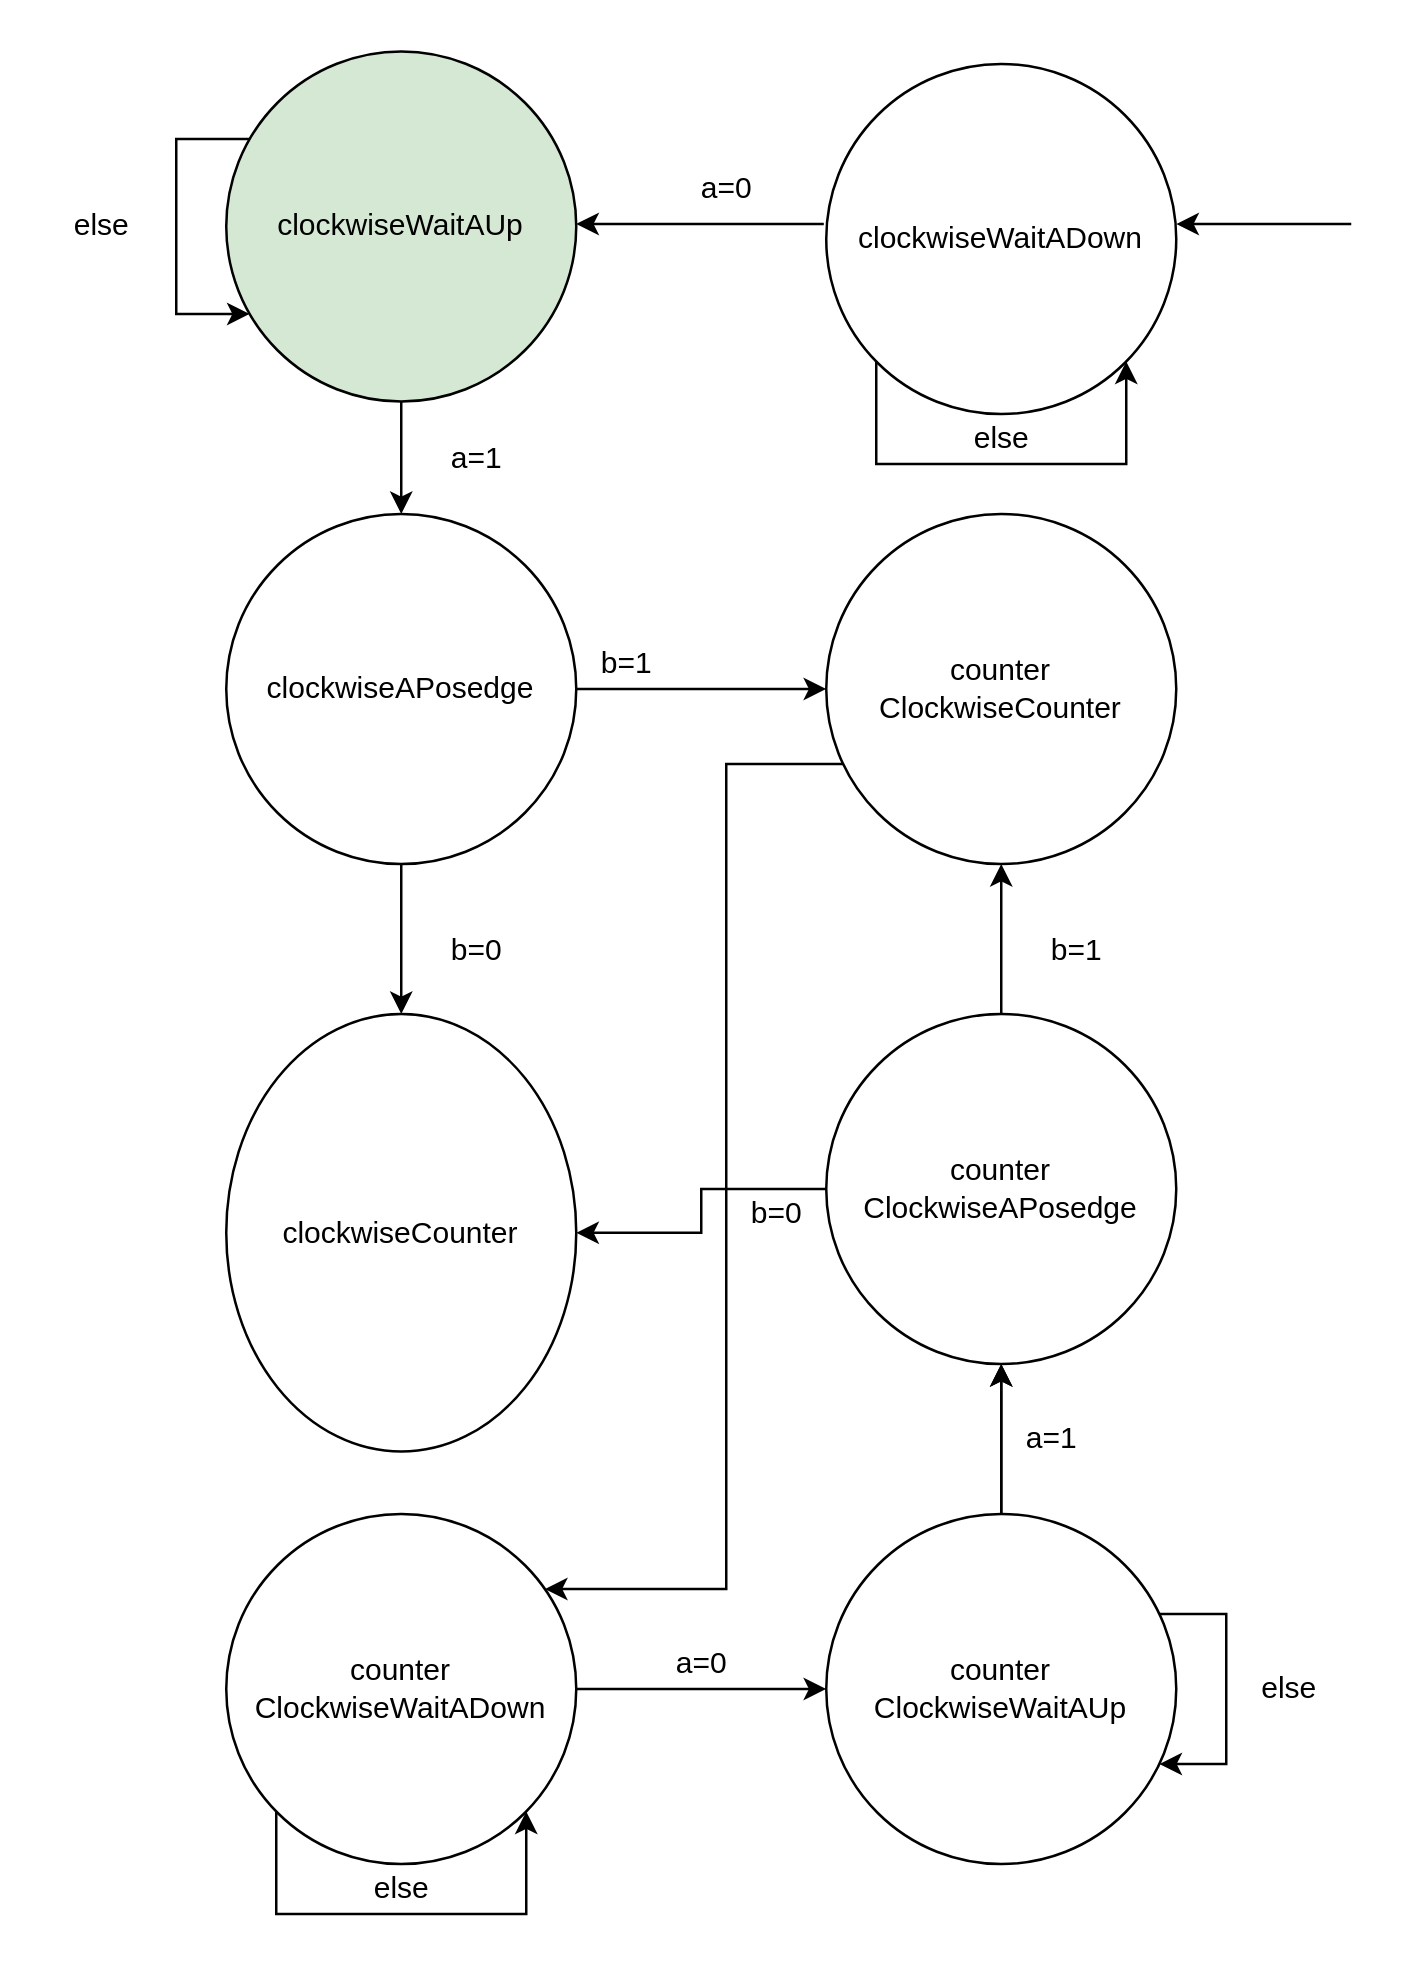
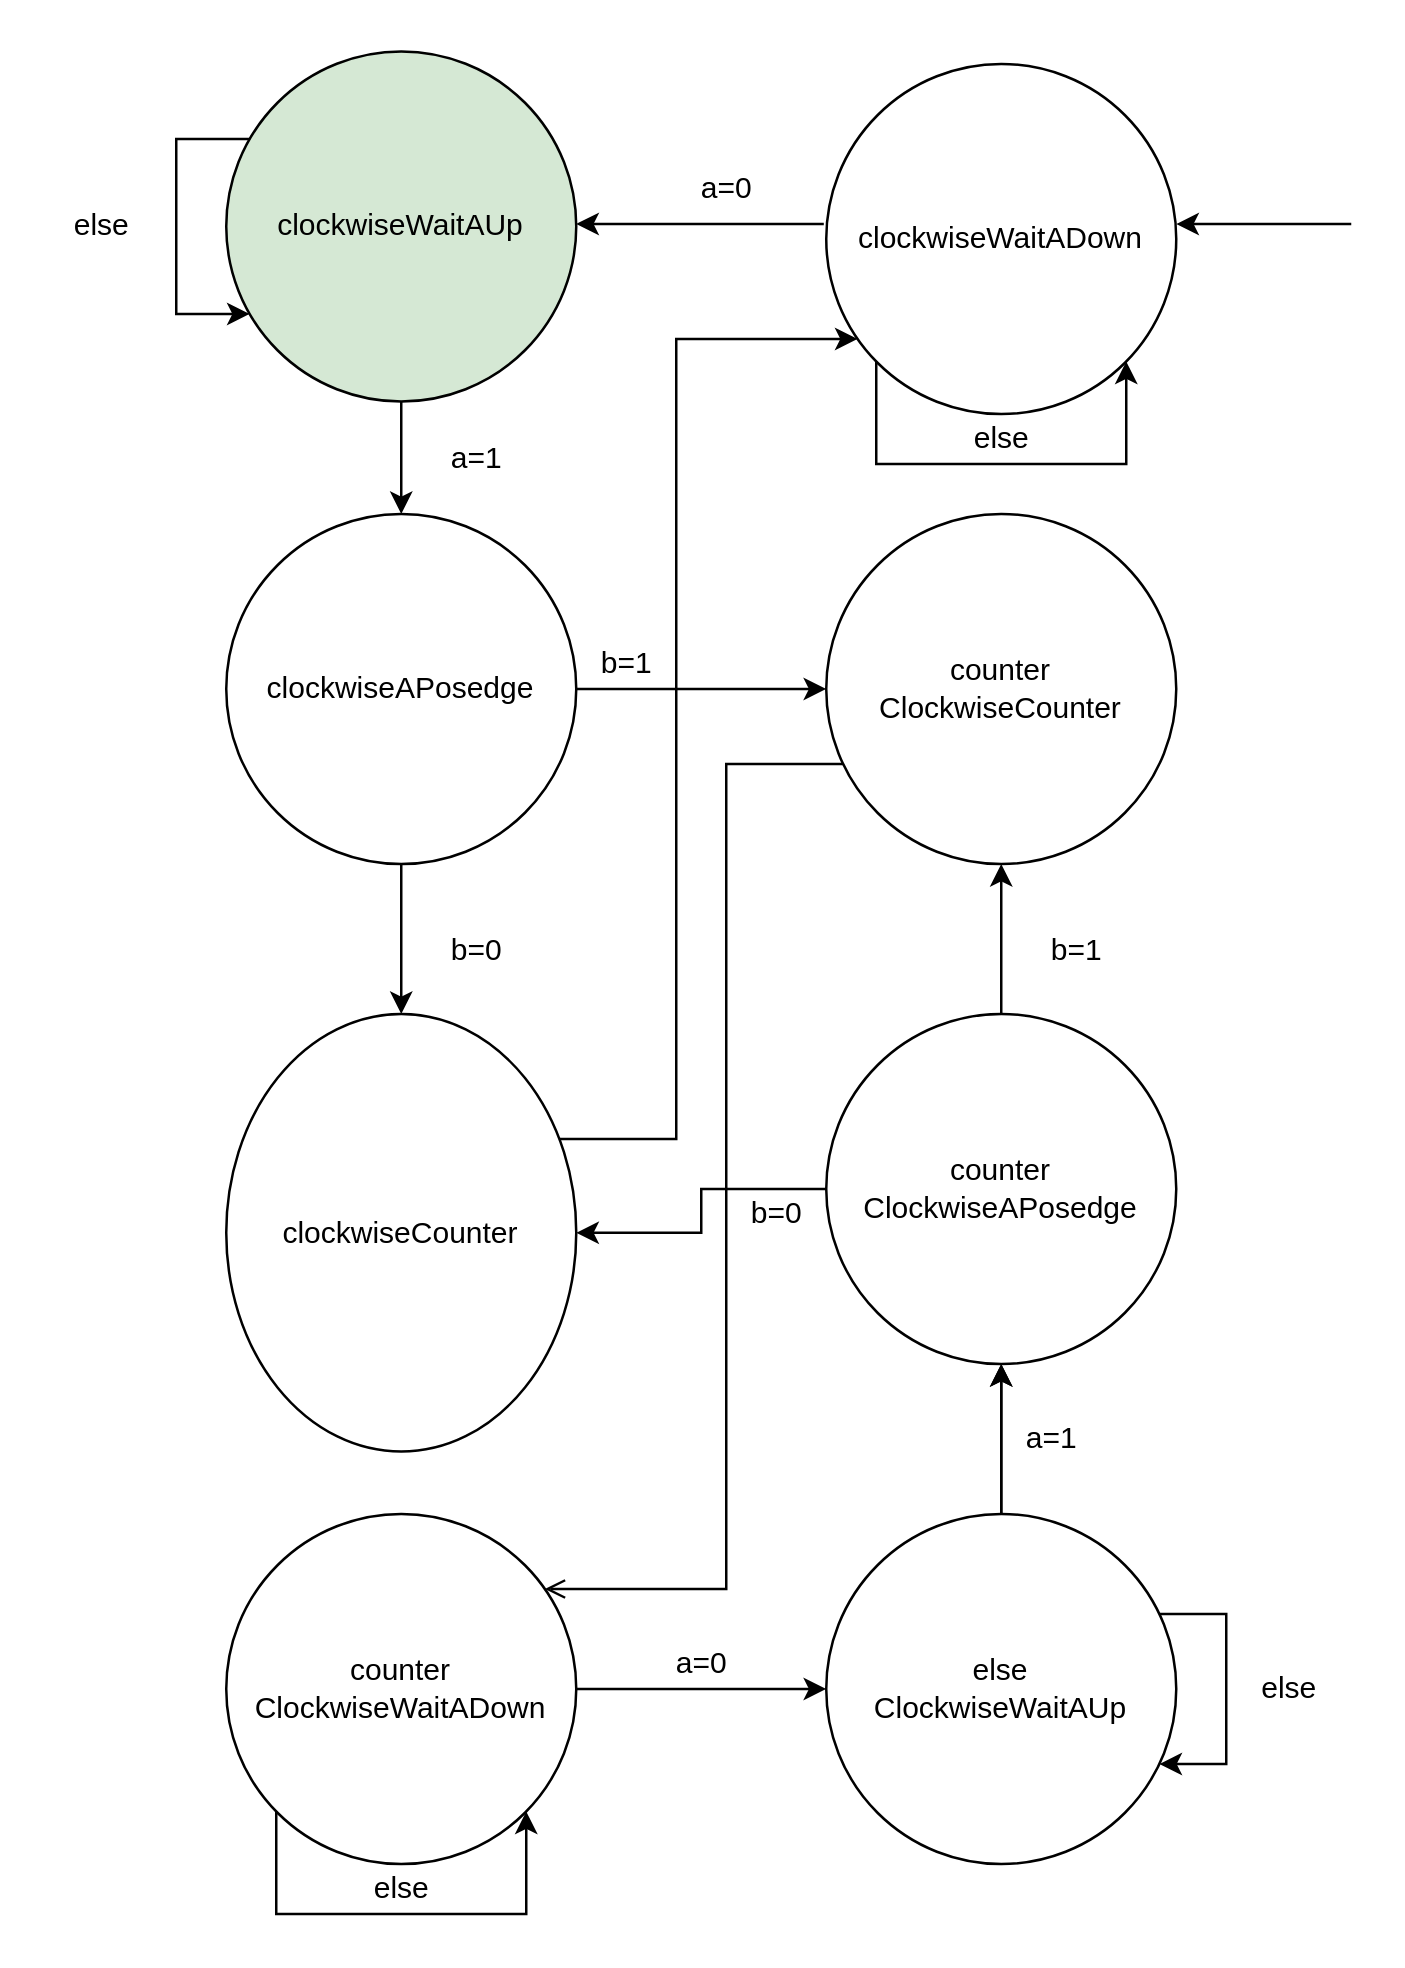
none -> (676, 974)
(563, 1589) -> (558, 1589)
(1001, 1689) -> (1001, 1689)
